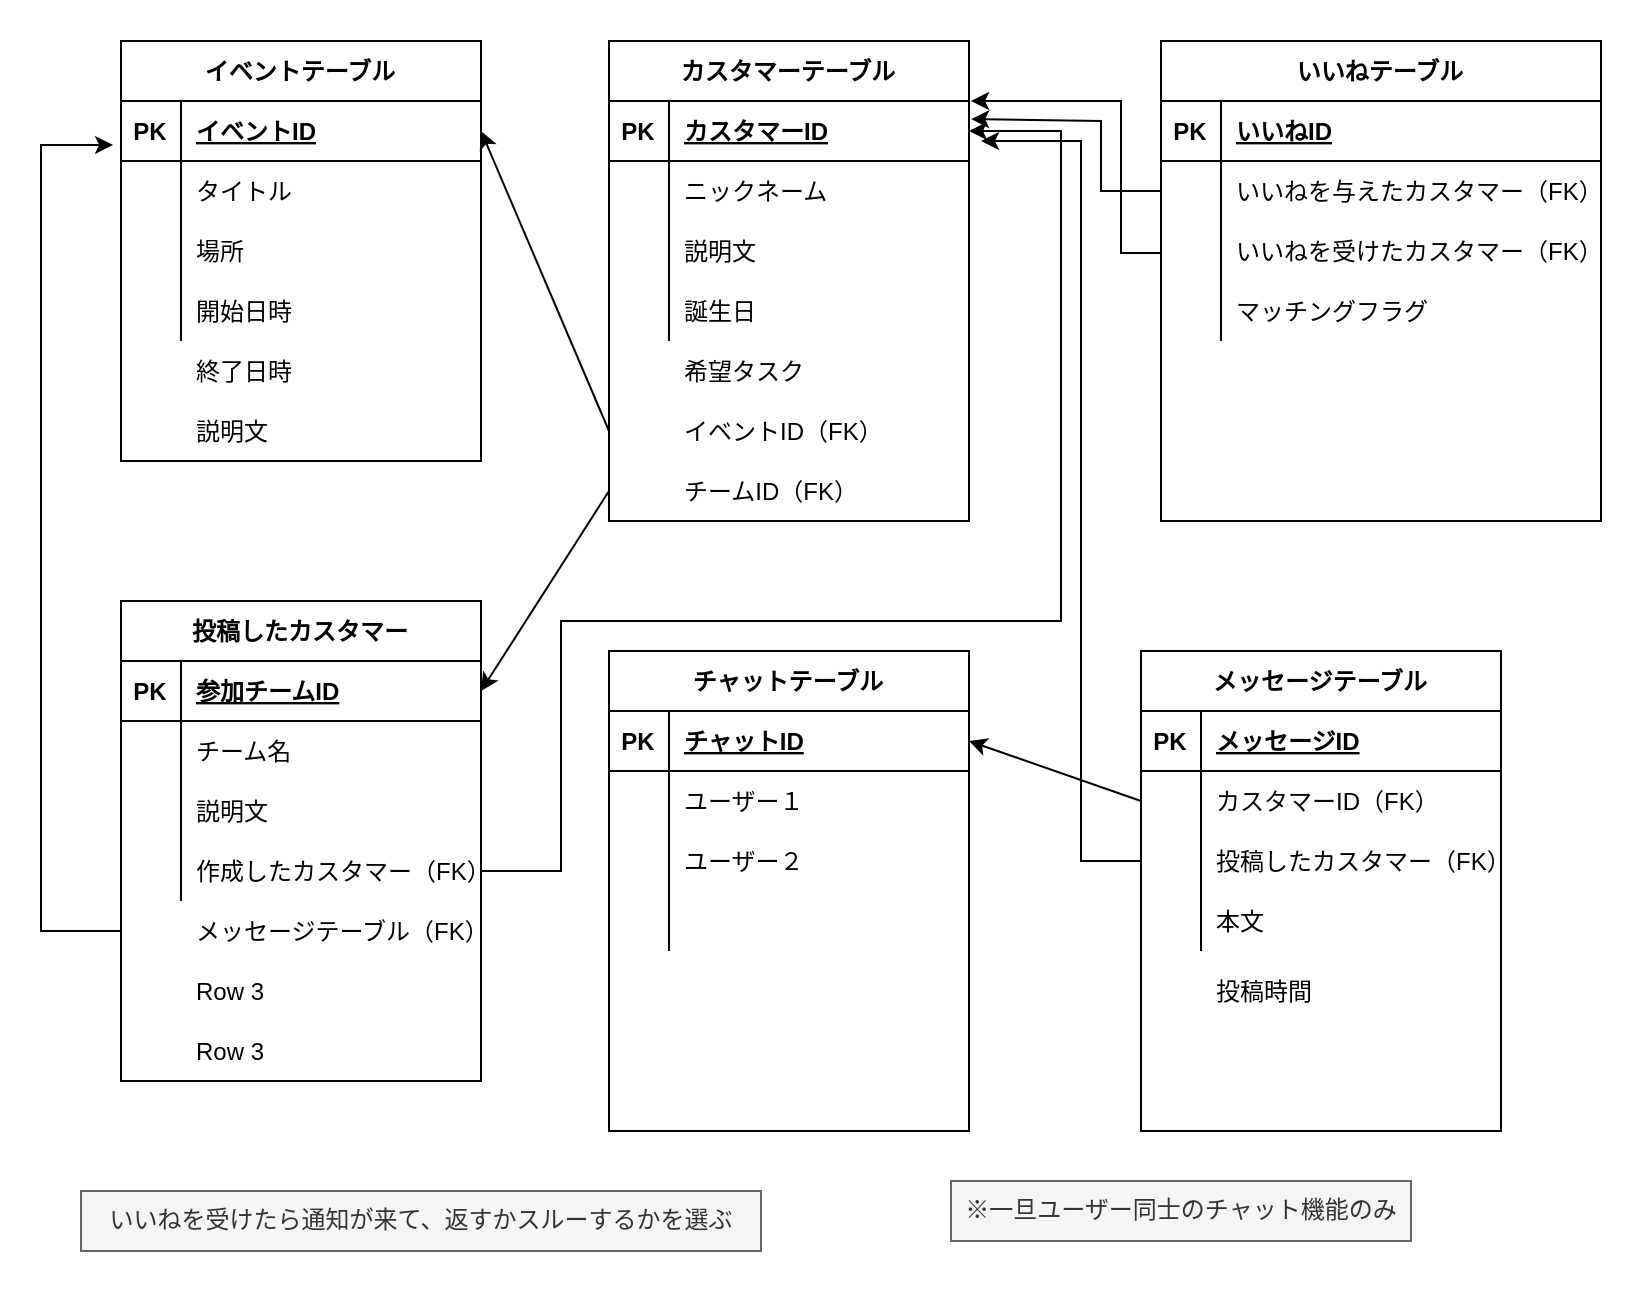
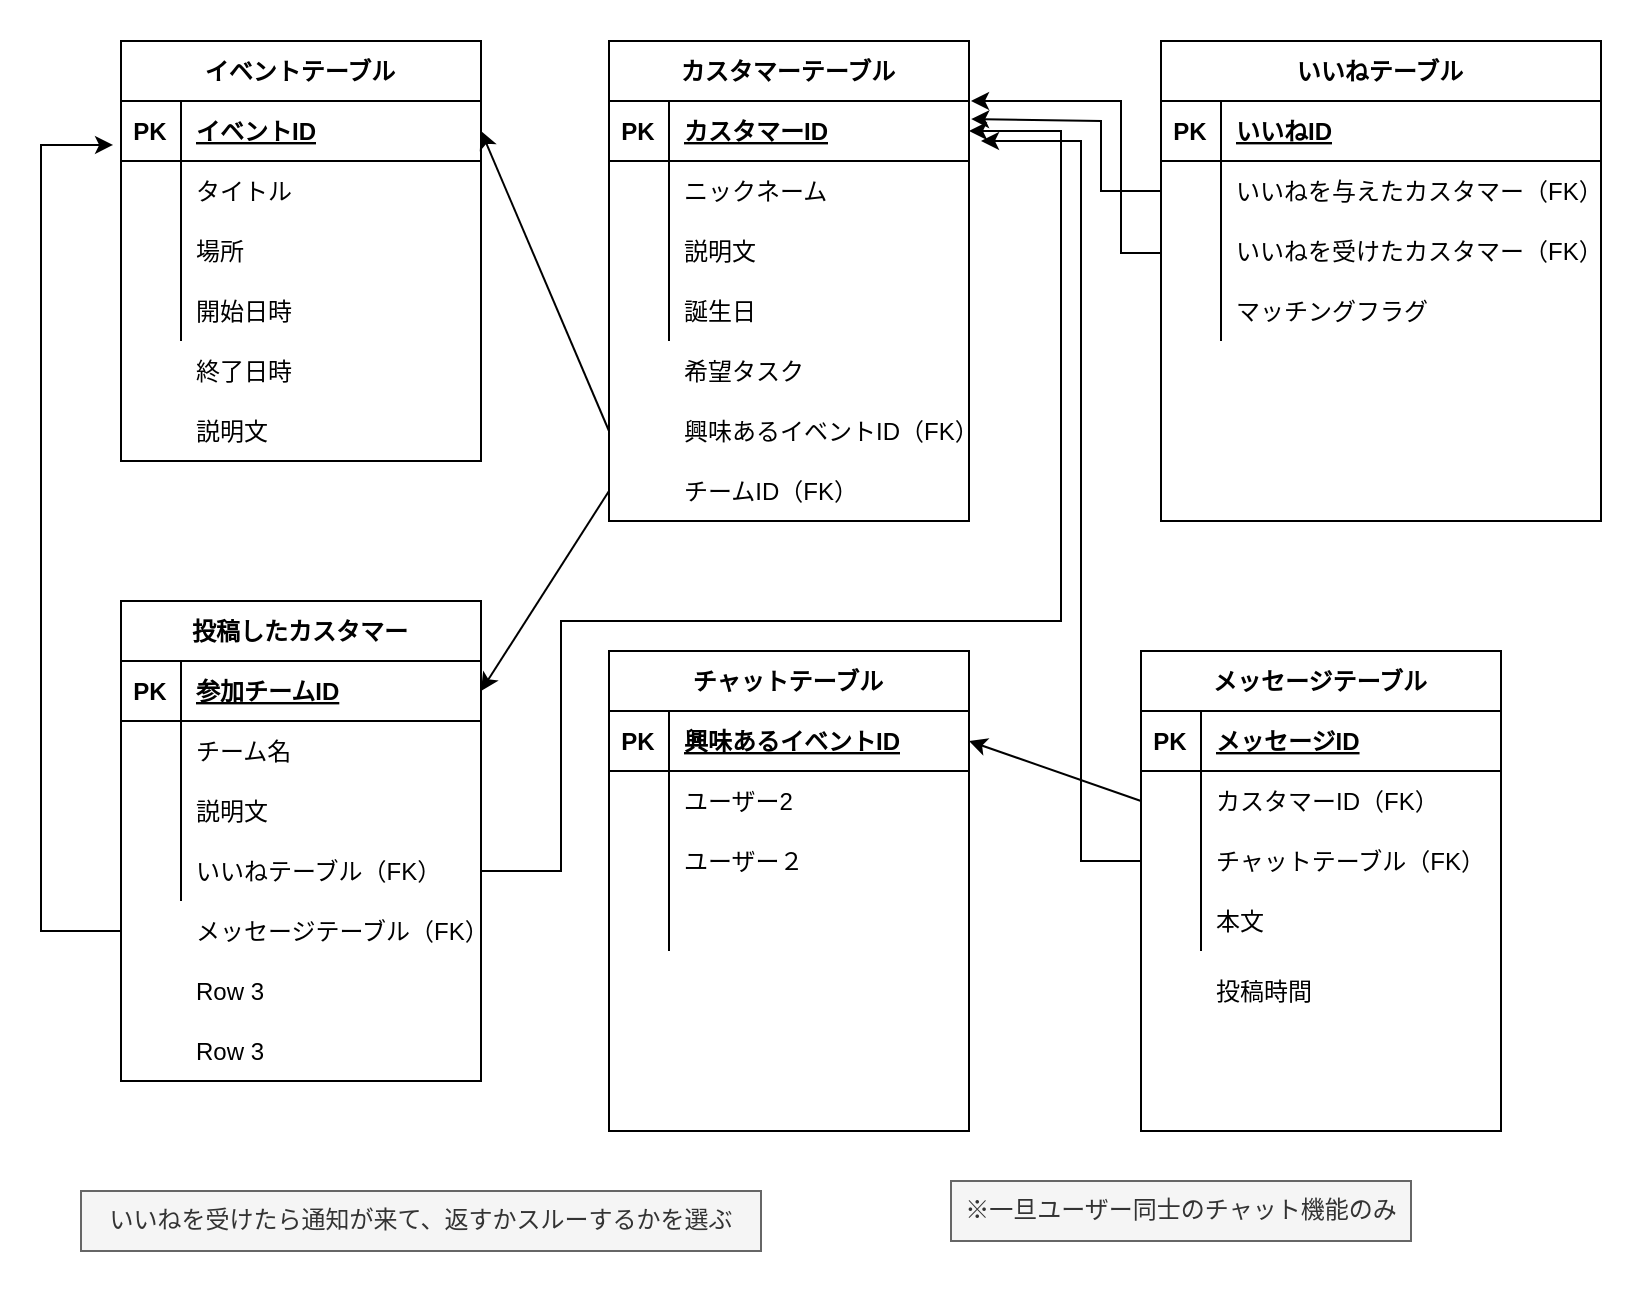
(783, 432) -> (831, 432)
(745, 742) -> (793, 742)
(744, 802) -> (739, 802)
(1361, 862) -> (1349, 862)
(341, 872) -> (317, 872)
